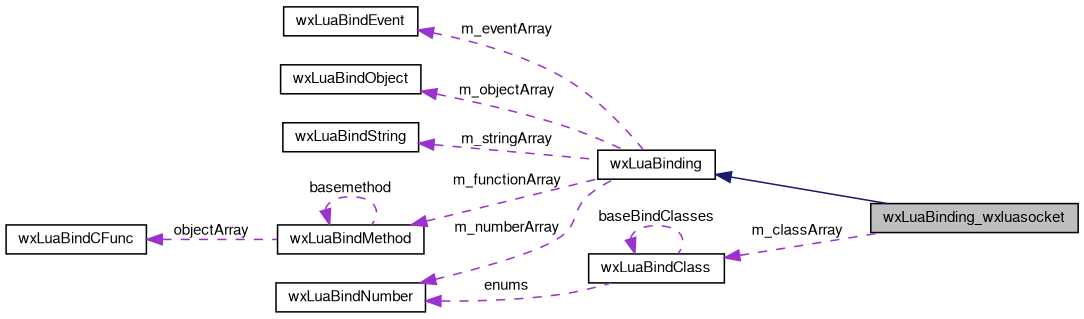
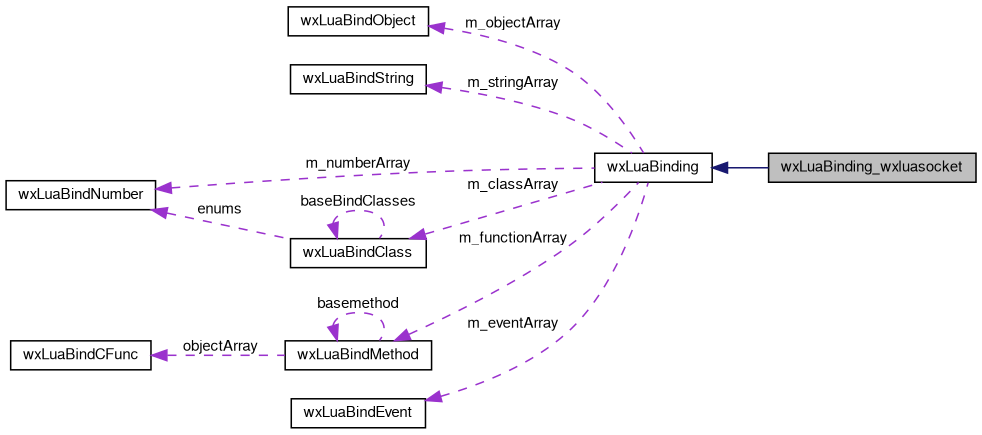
(811, 244) -> (514, 208)
